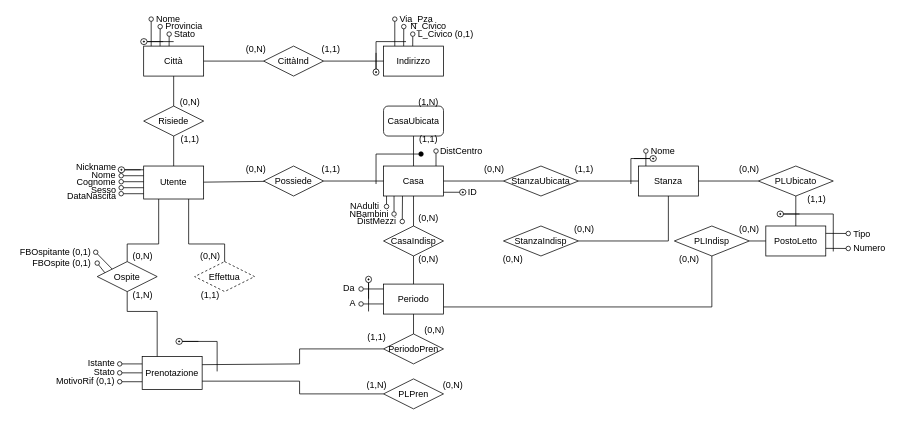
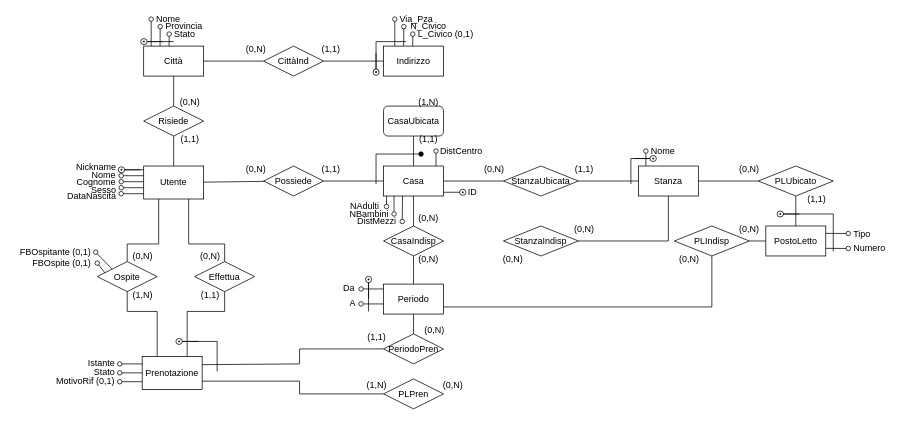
(225, 277) -> (225, 277)
none -> (203, 312)
